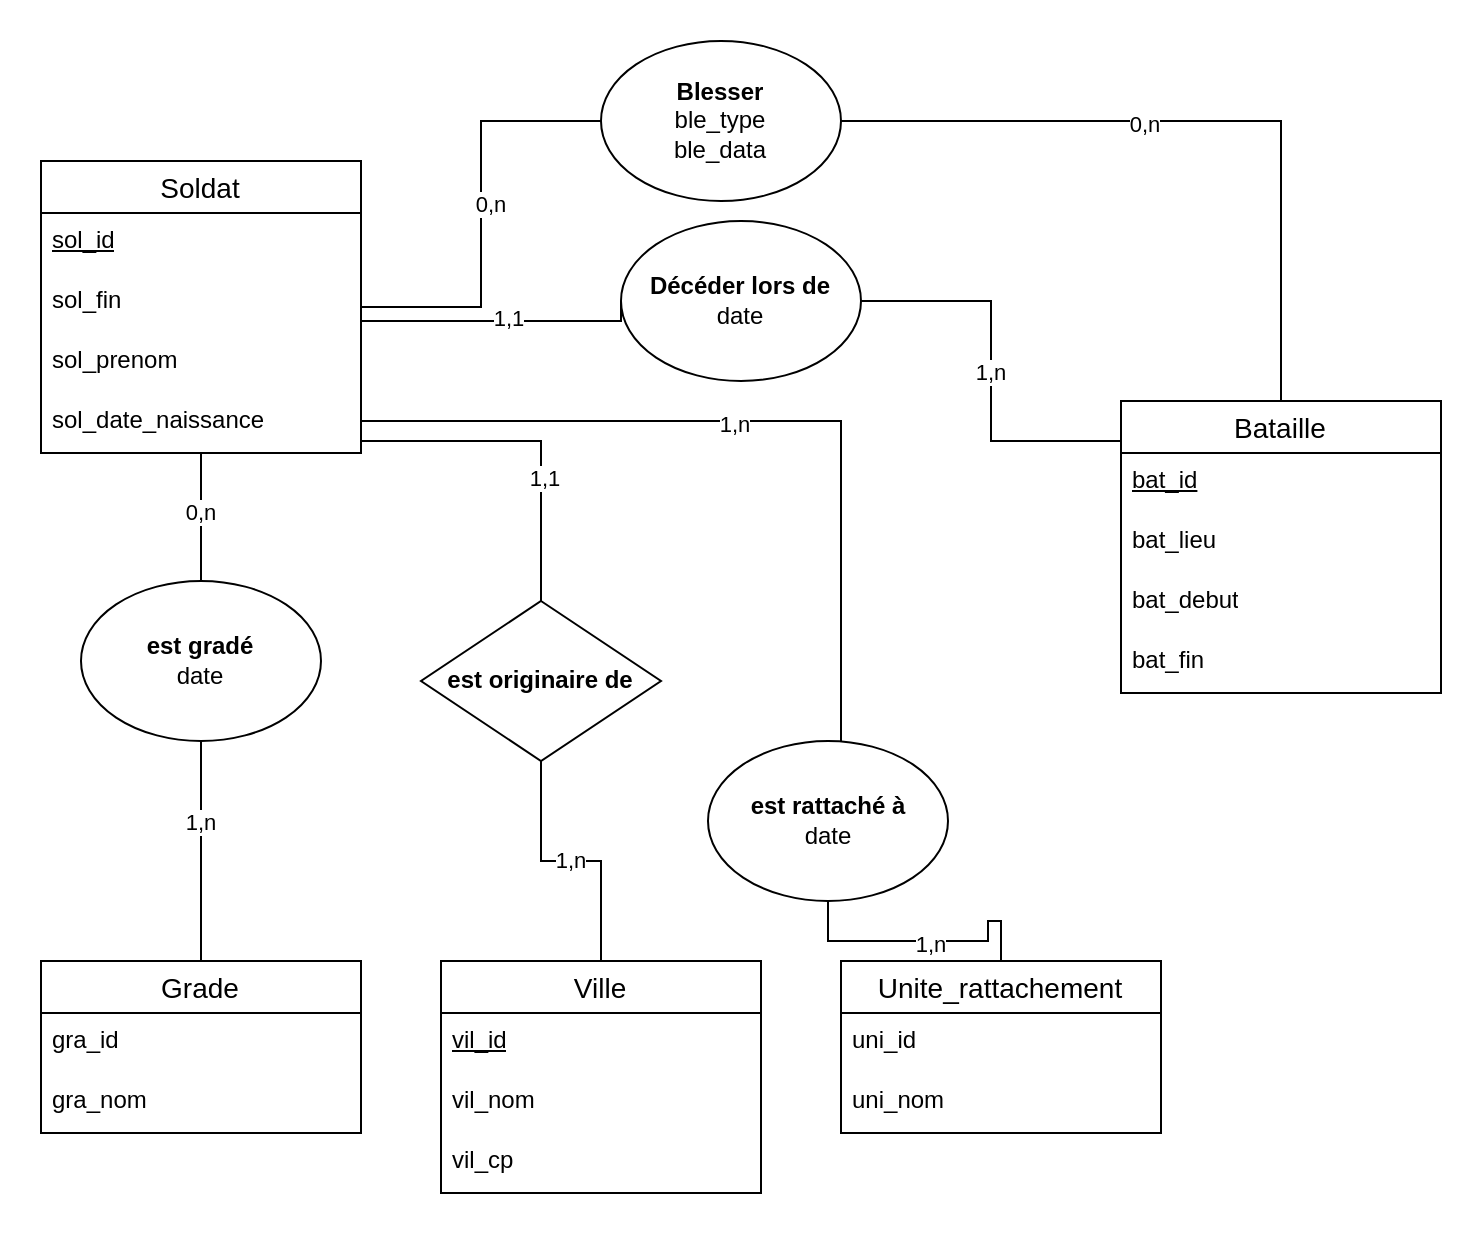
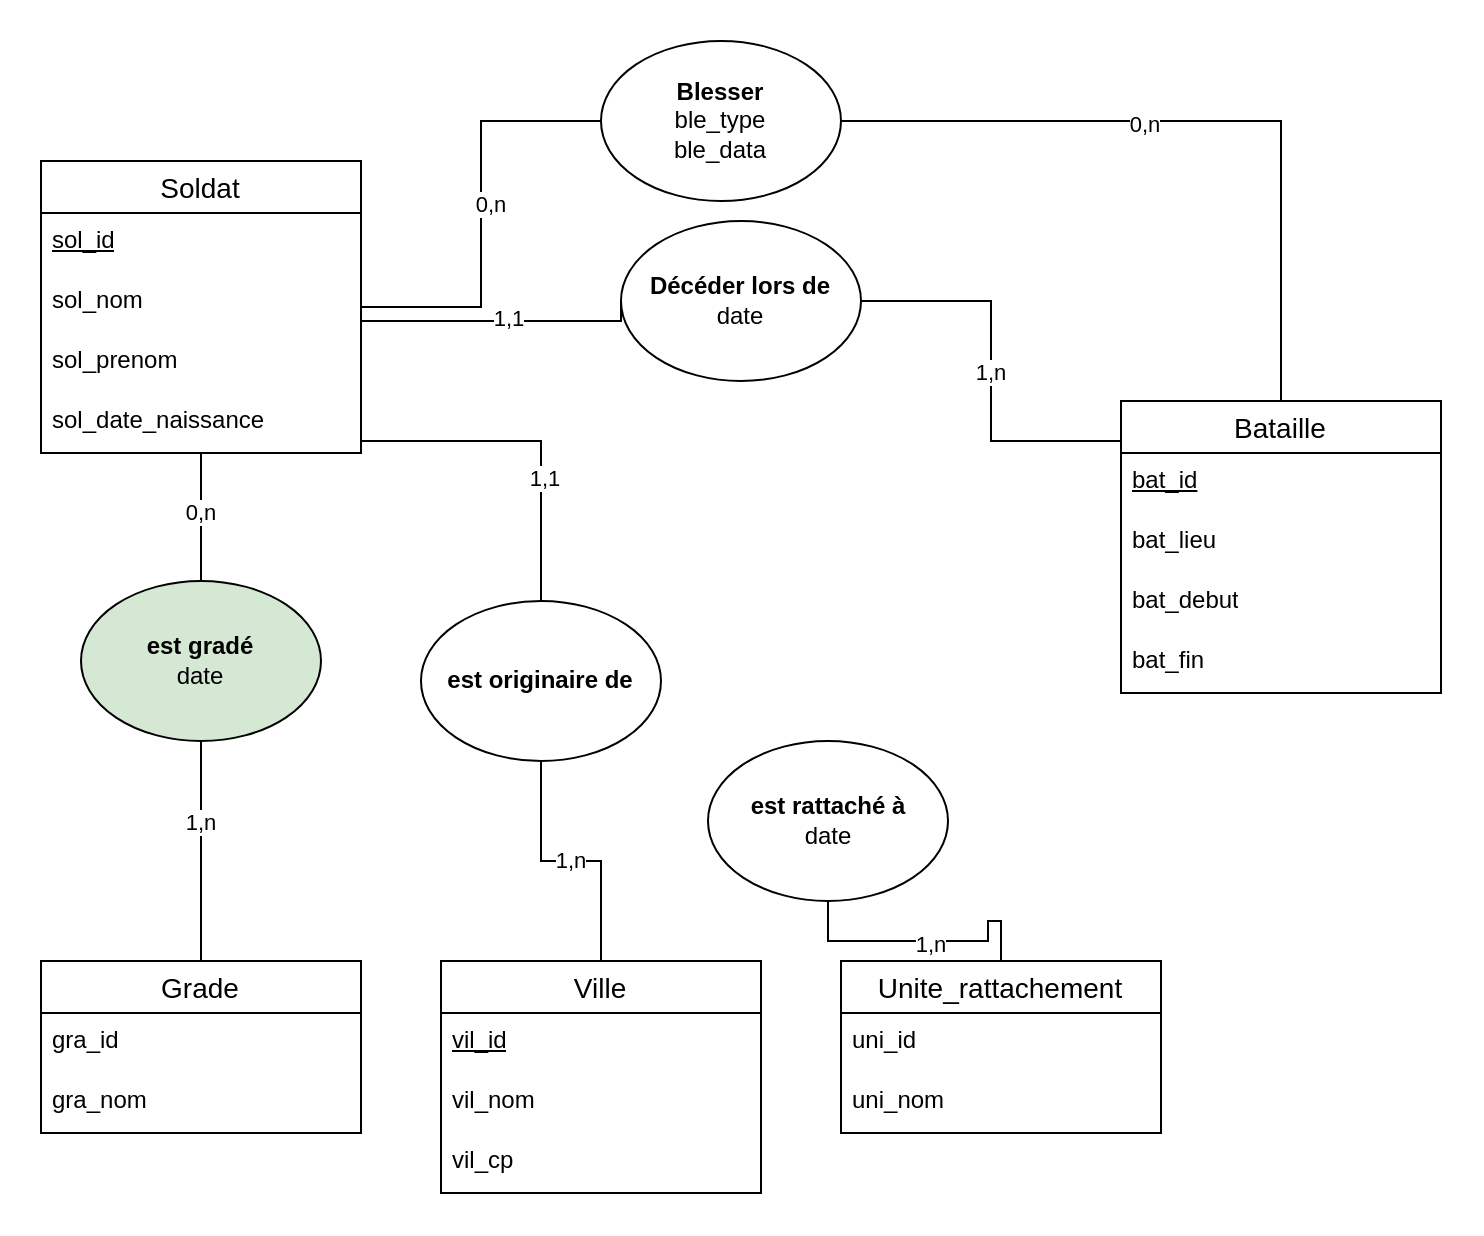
(94, 301) -> (97, 301)
(841, 529) -> none
(201, 661) -> (201, 661)
(541, 681) -> (541, 681)
